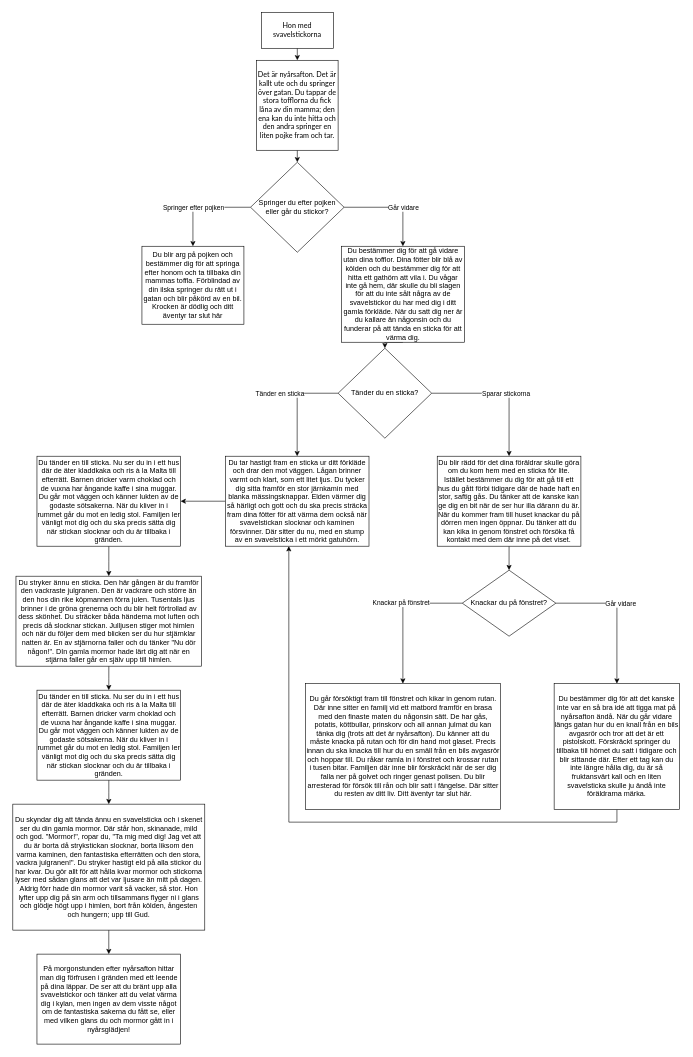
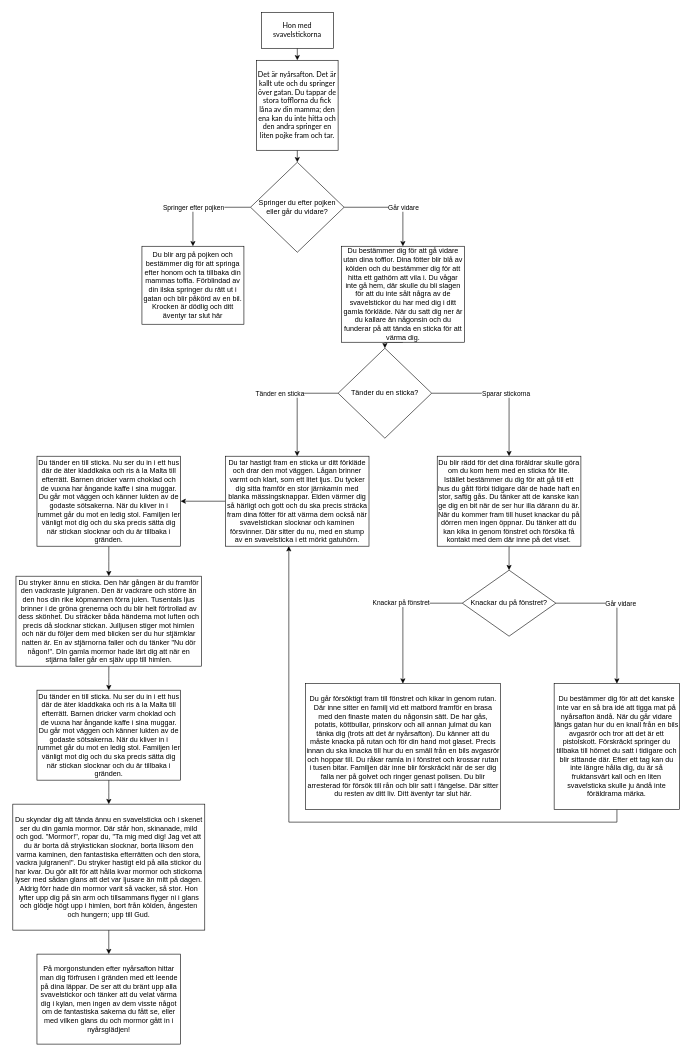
(297, 207) -> (297, 207)
